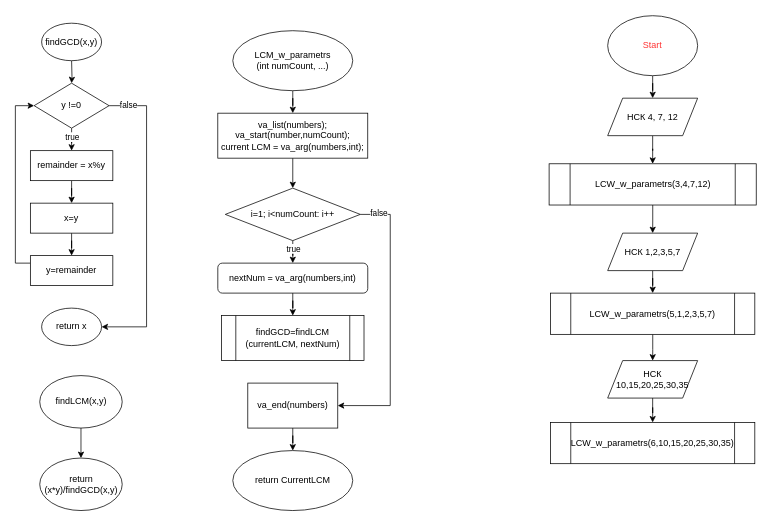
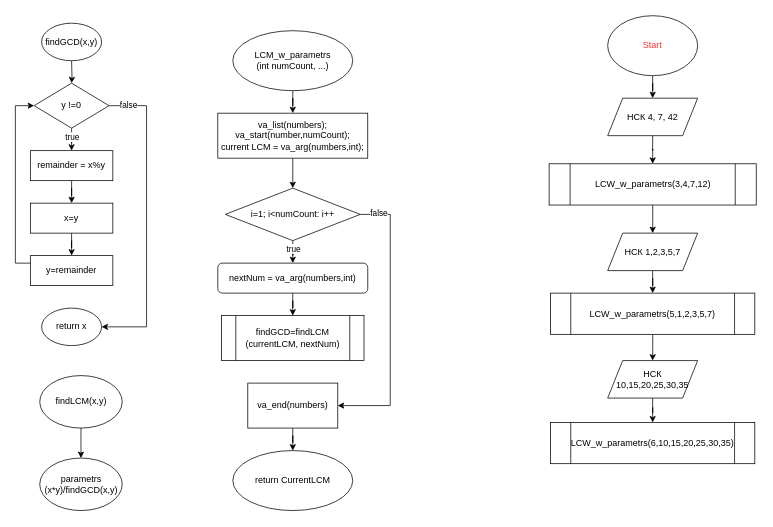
(653, 117) -> (653, 117)
(81, 484) -> (81, 484)
